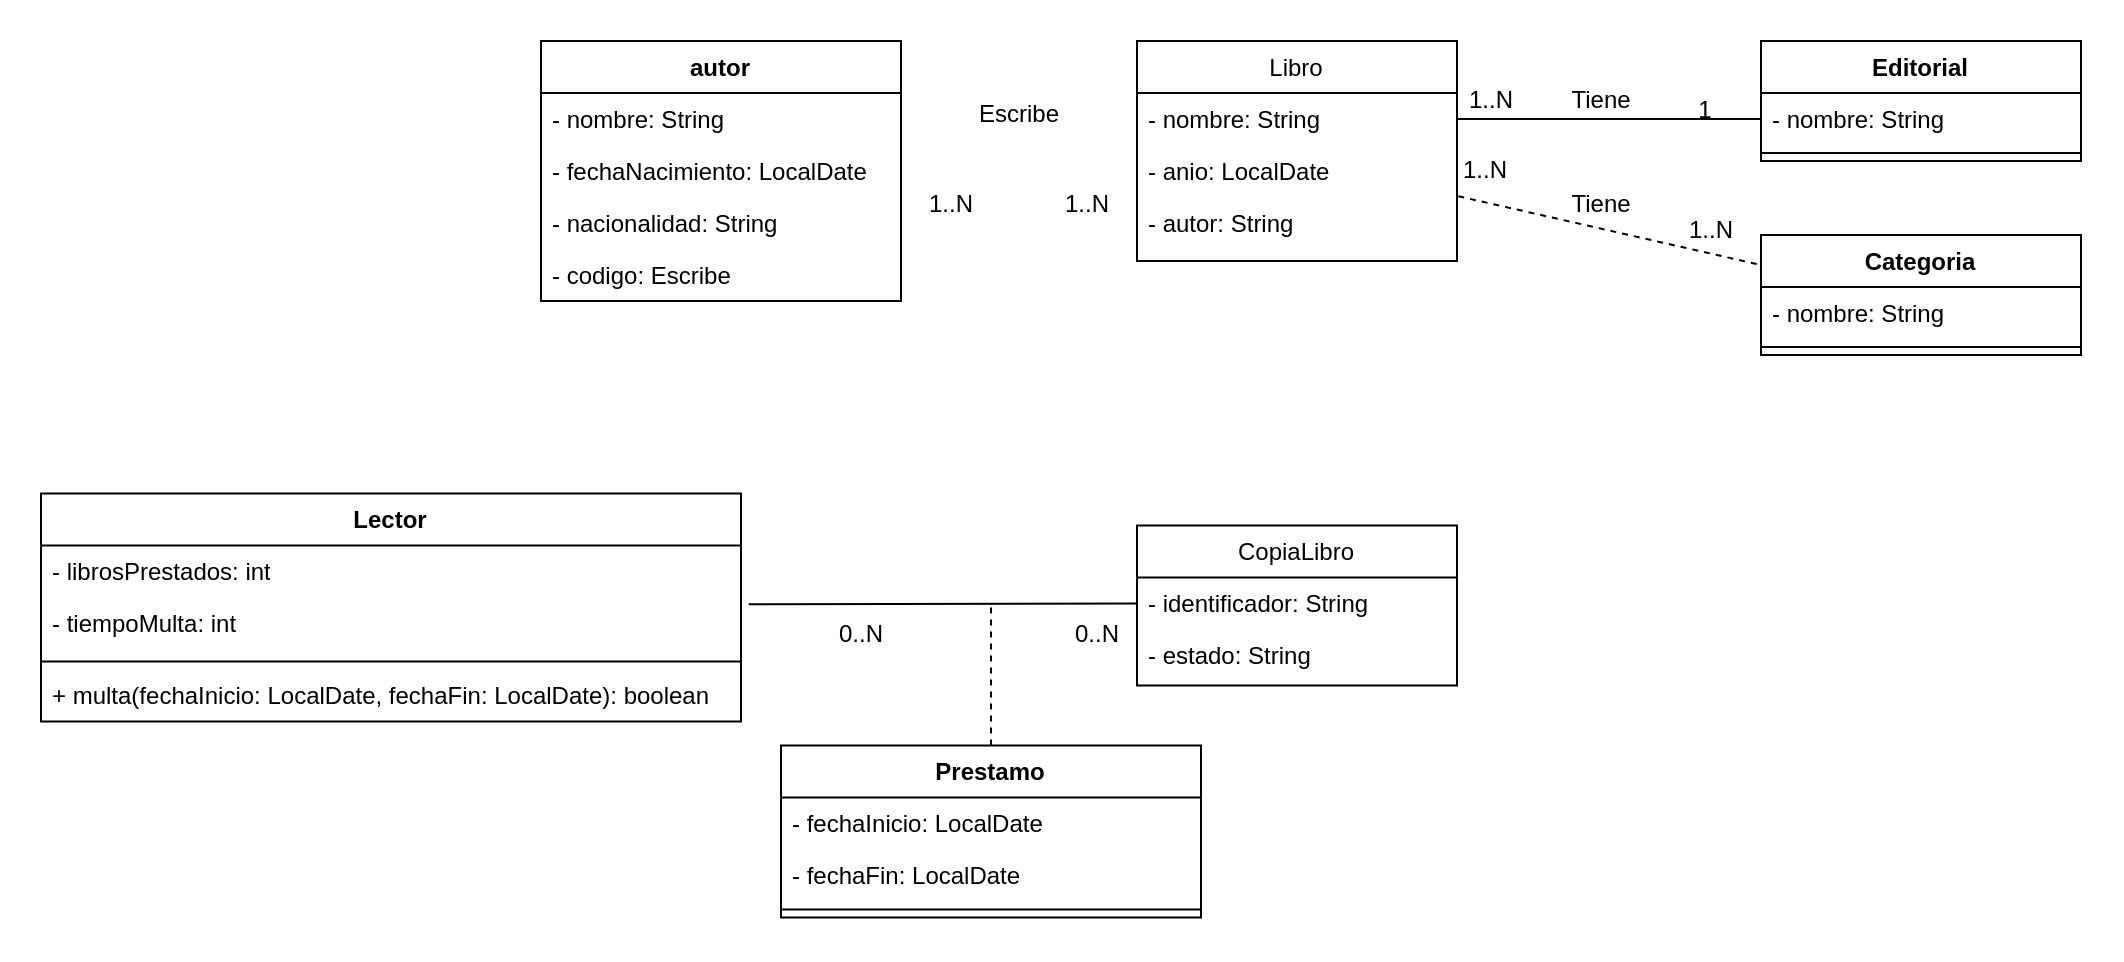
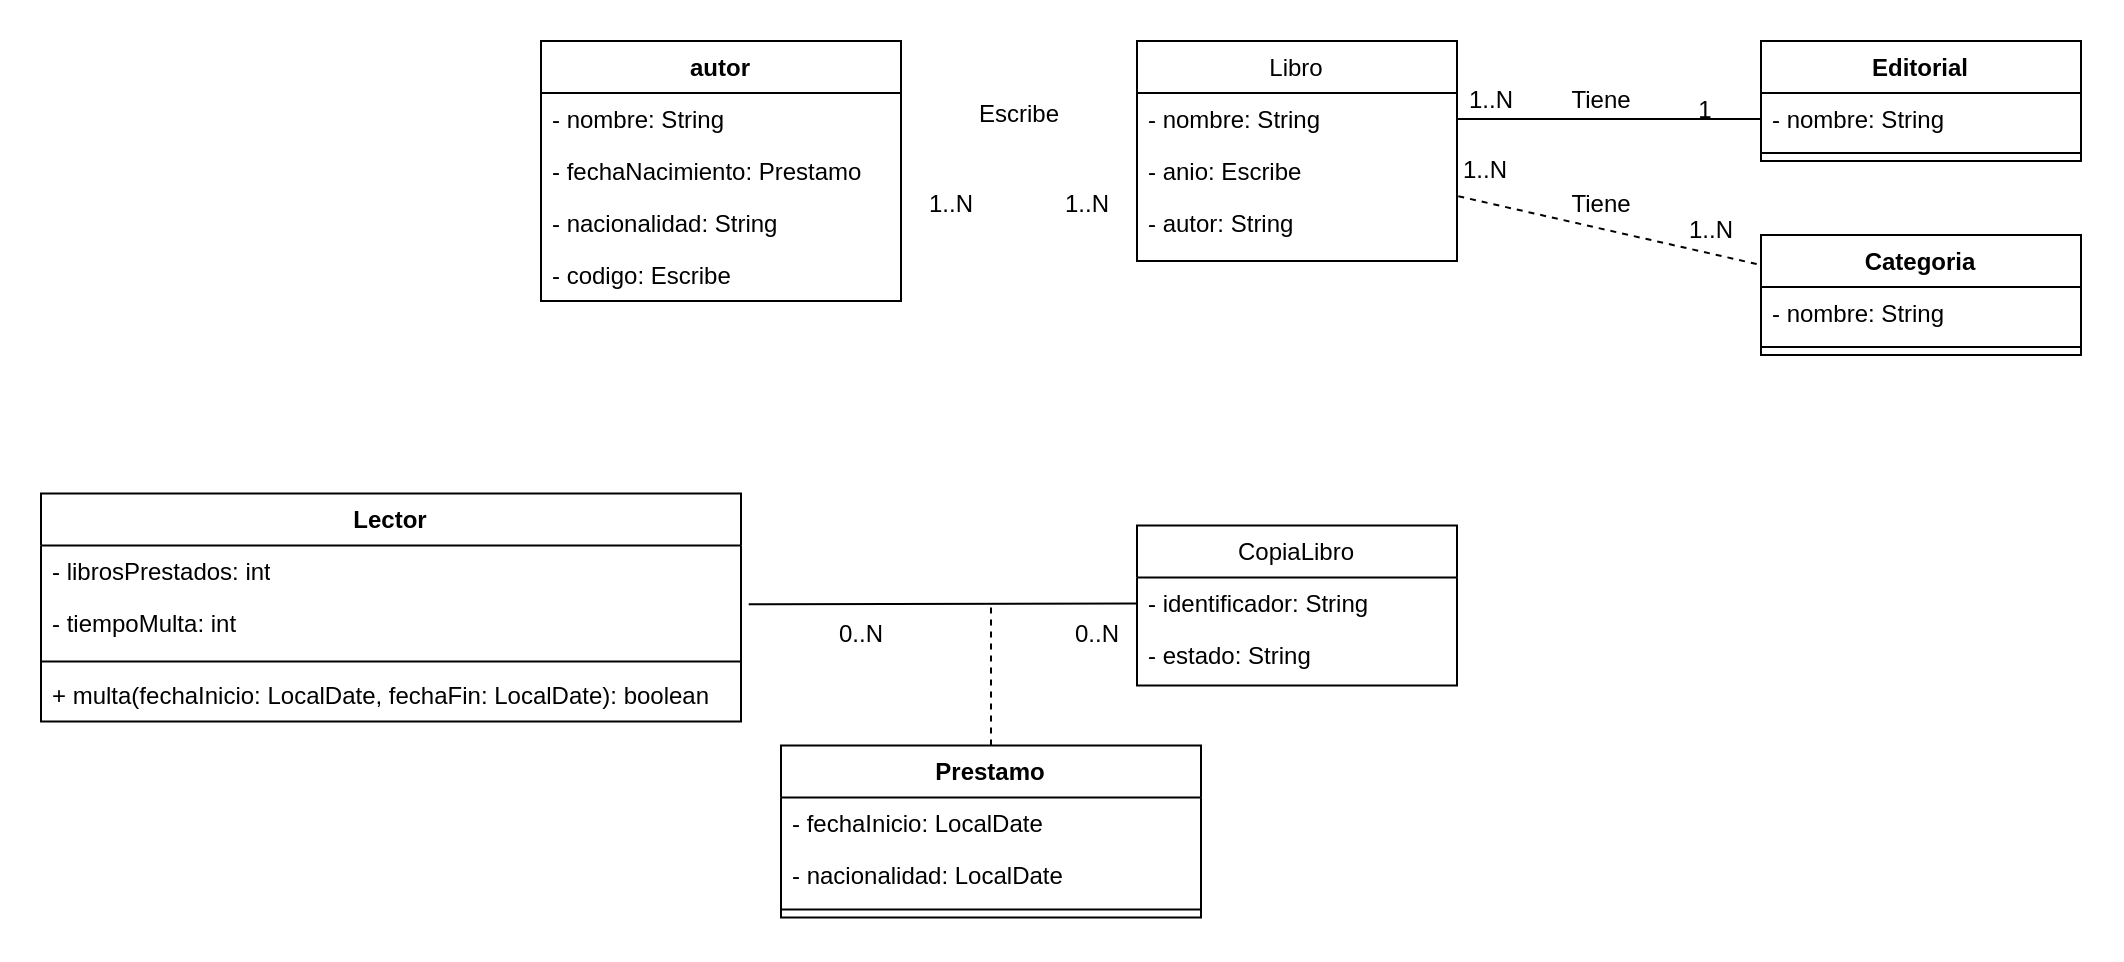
(1247, 172) -> (1233, 172)
(722, 173) -> (719, 173)
(919, 877) -> (939, 877)
